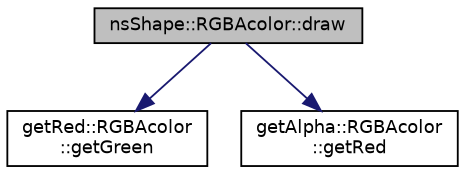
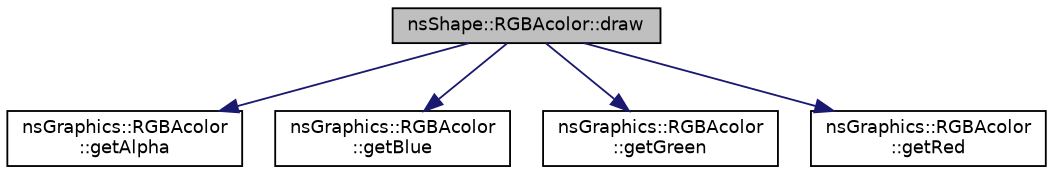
(107, 139) -> (660, 139)
none -> (125, 139)
(350, 139) -> (928, 139)
none -> (393, 139)
